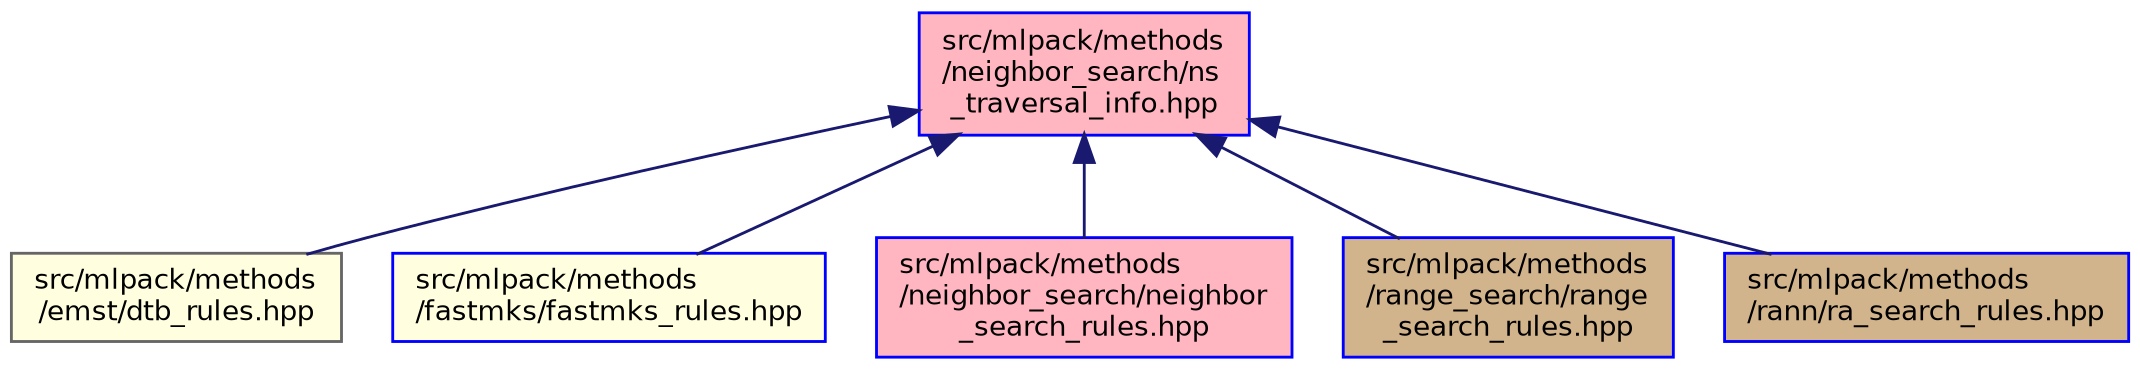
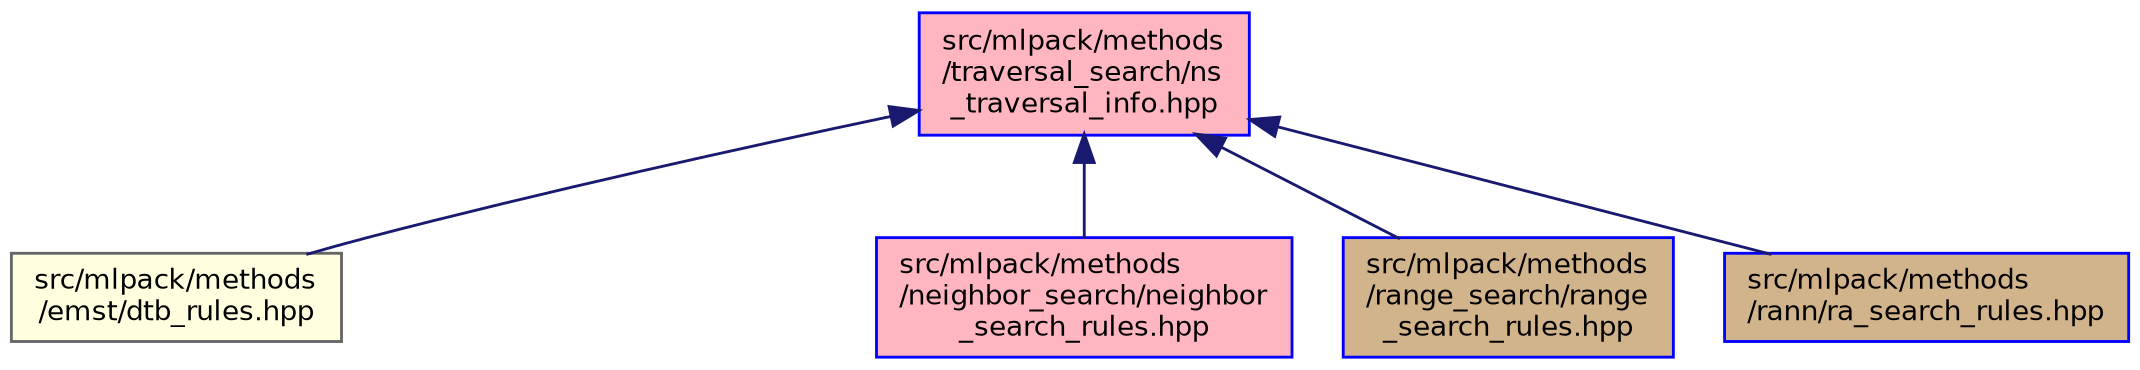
(1084, 74) -> (1084, 74)
(609, 297) -> none
